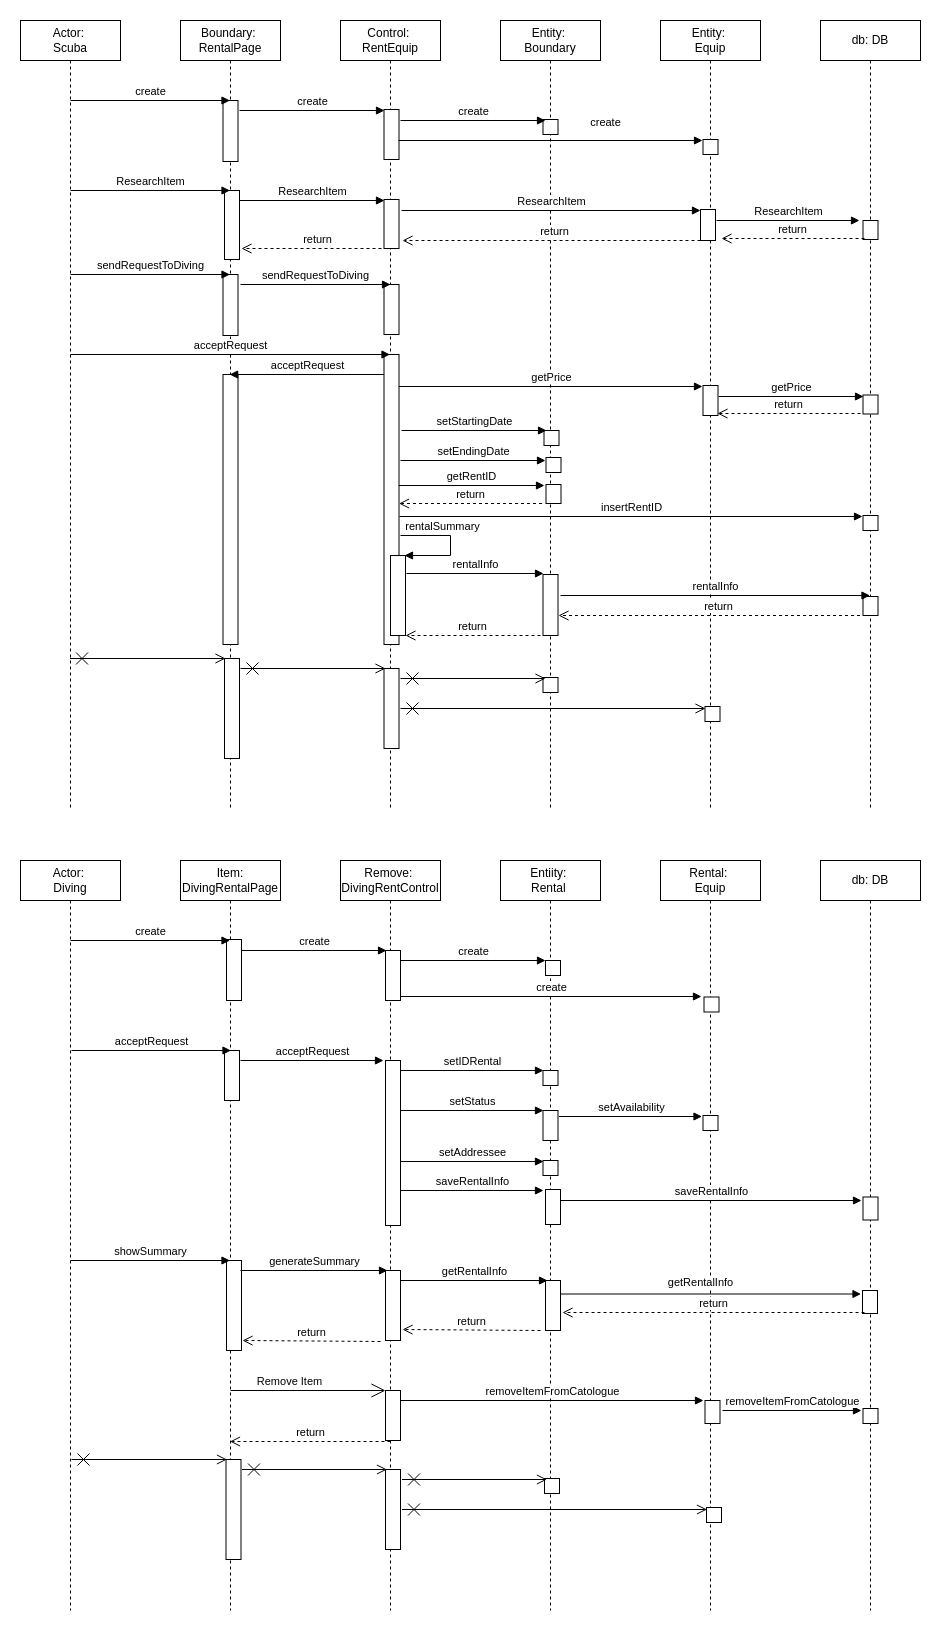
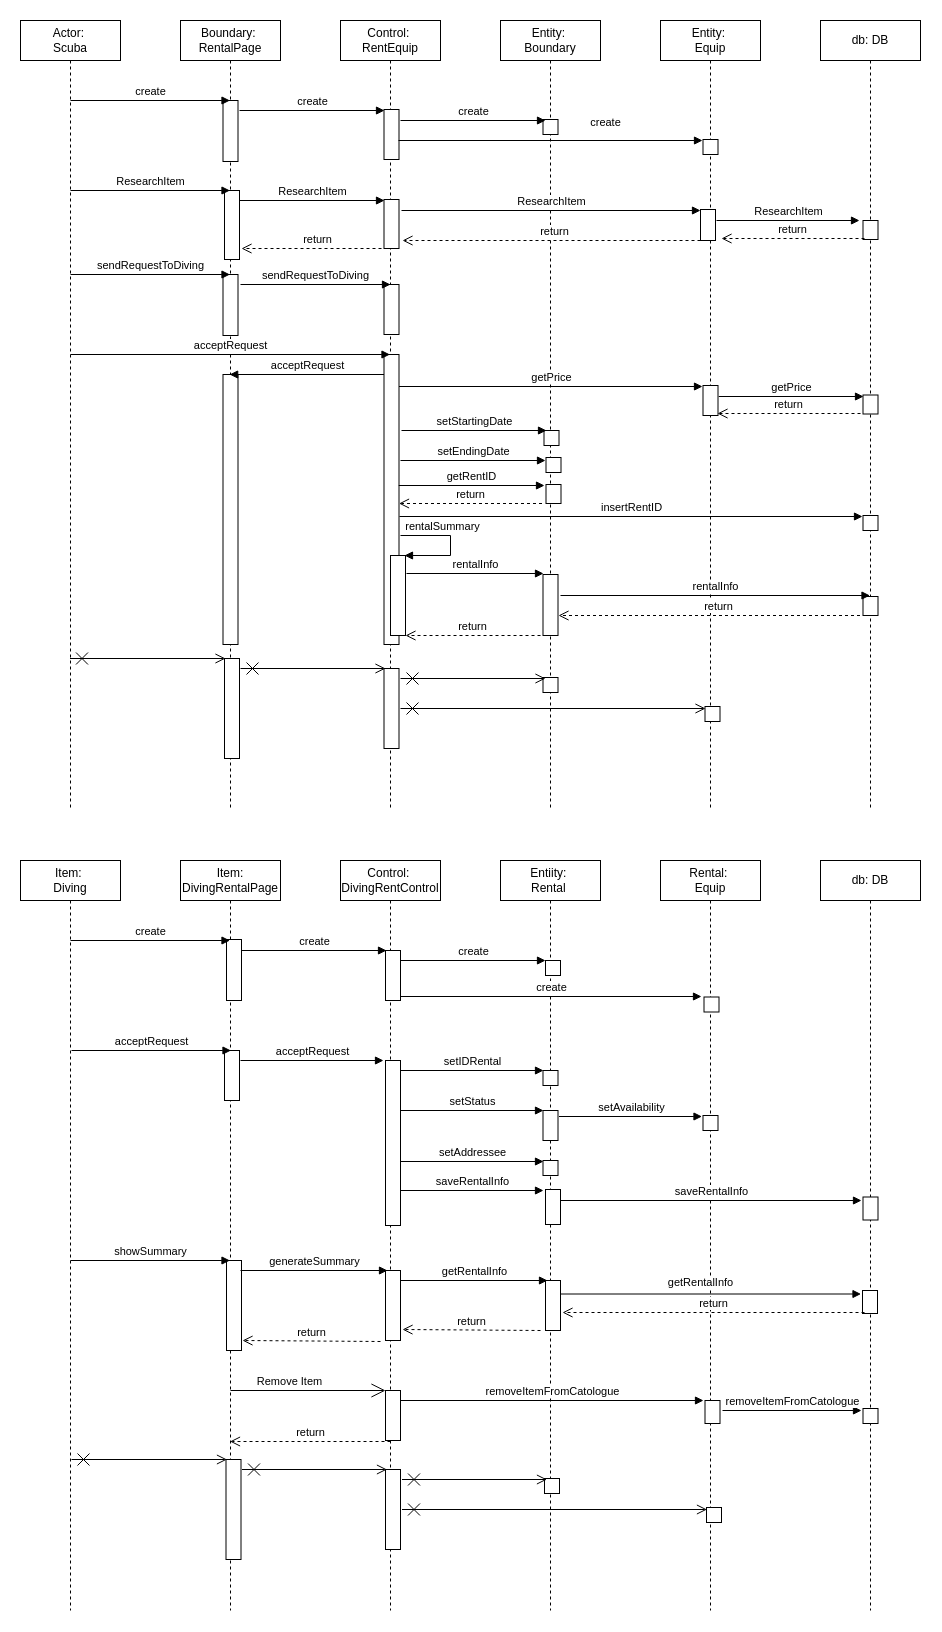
(71, 881) -> (71, 881)
(391, 881) -> (391, 881)
